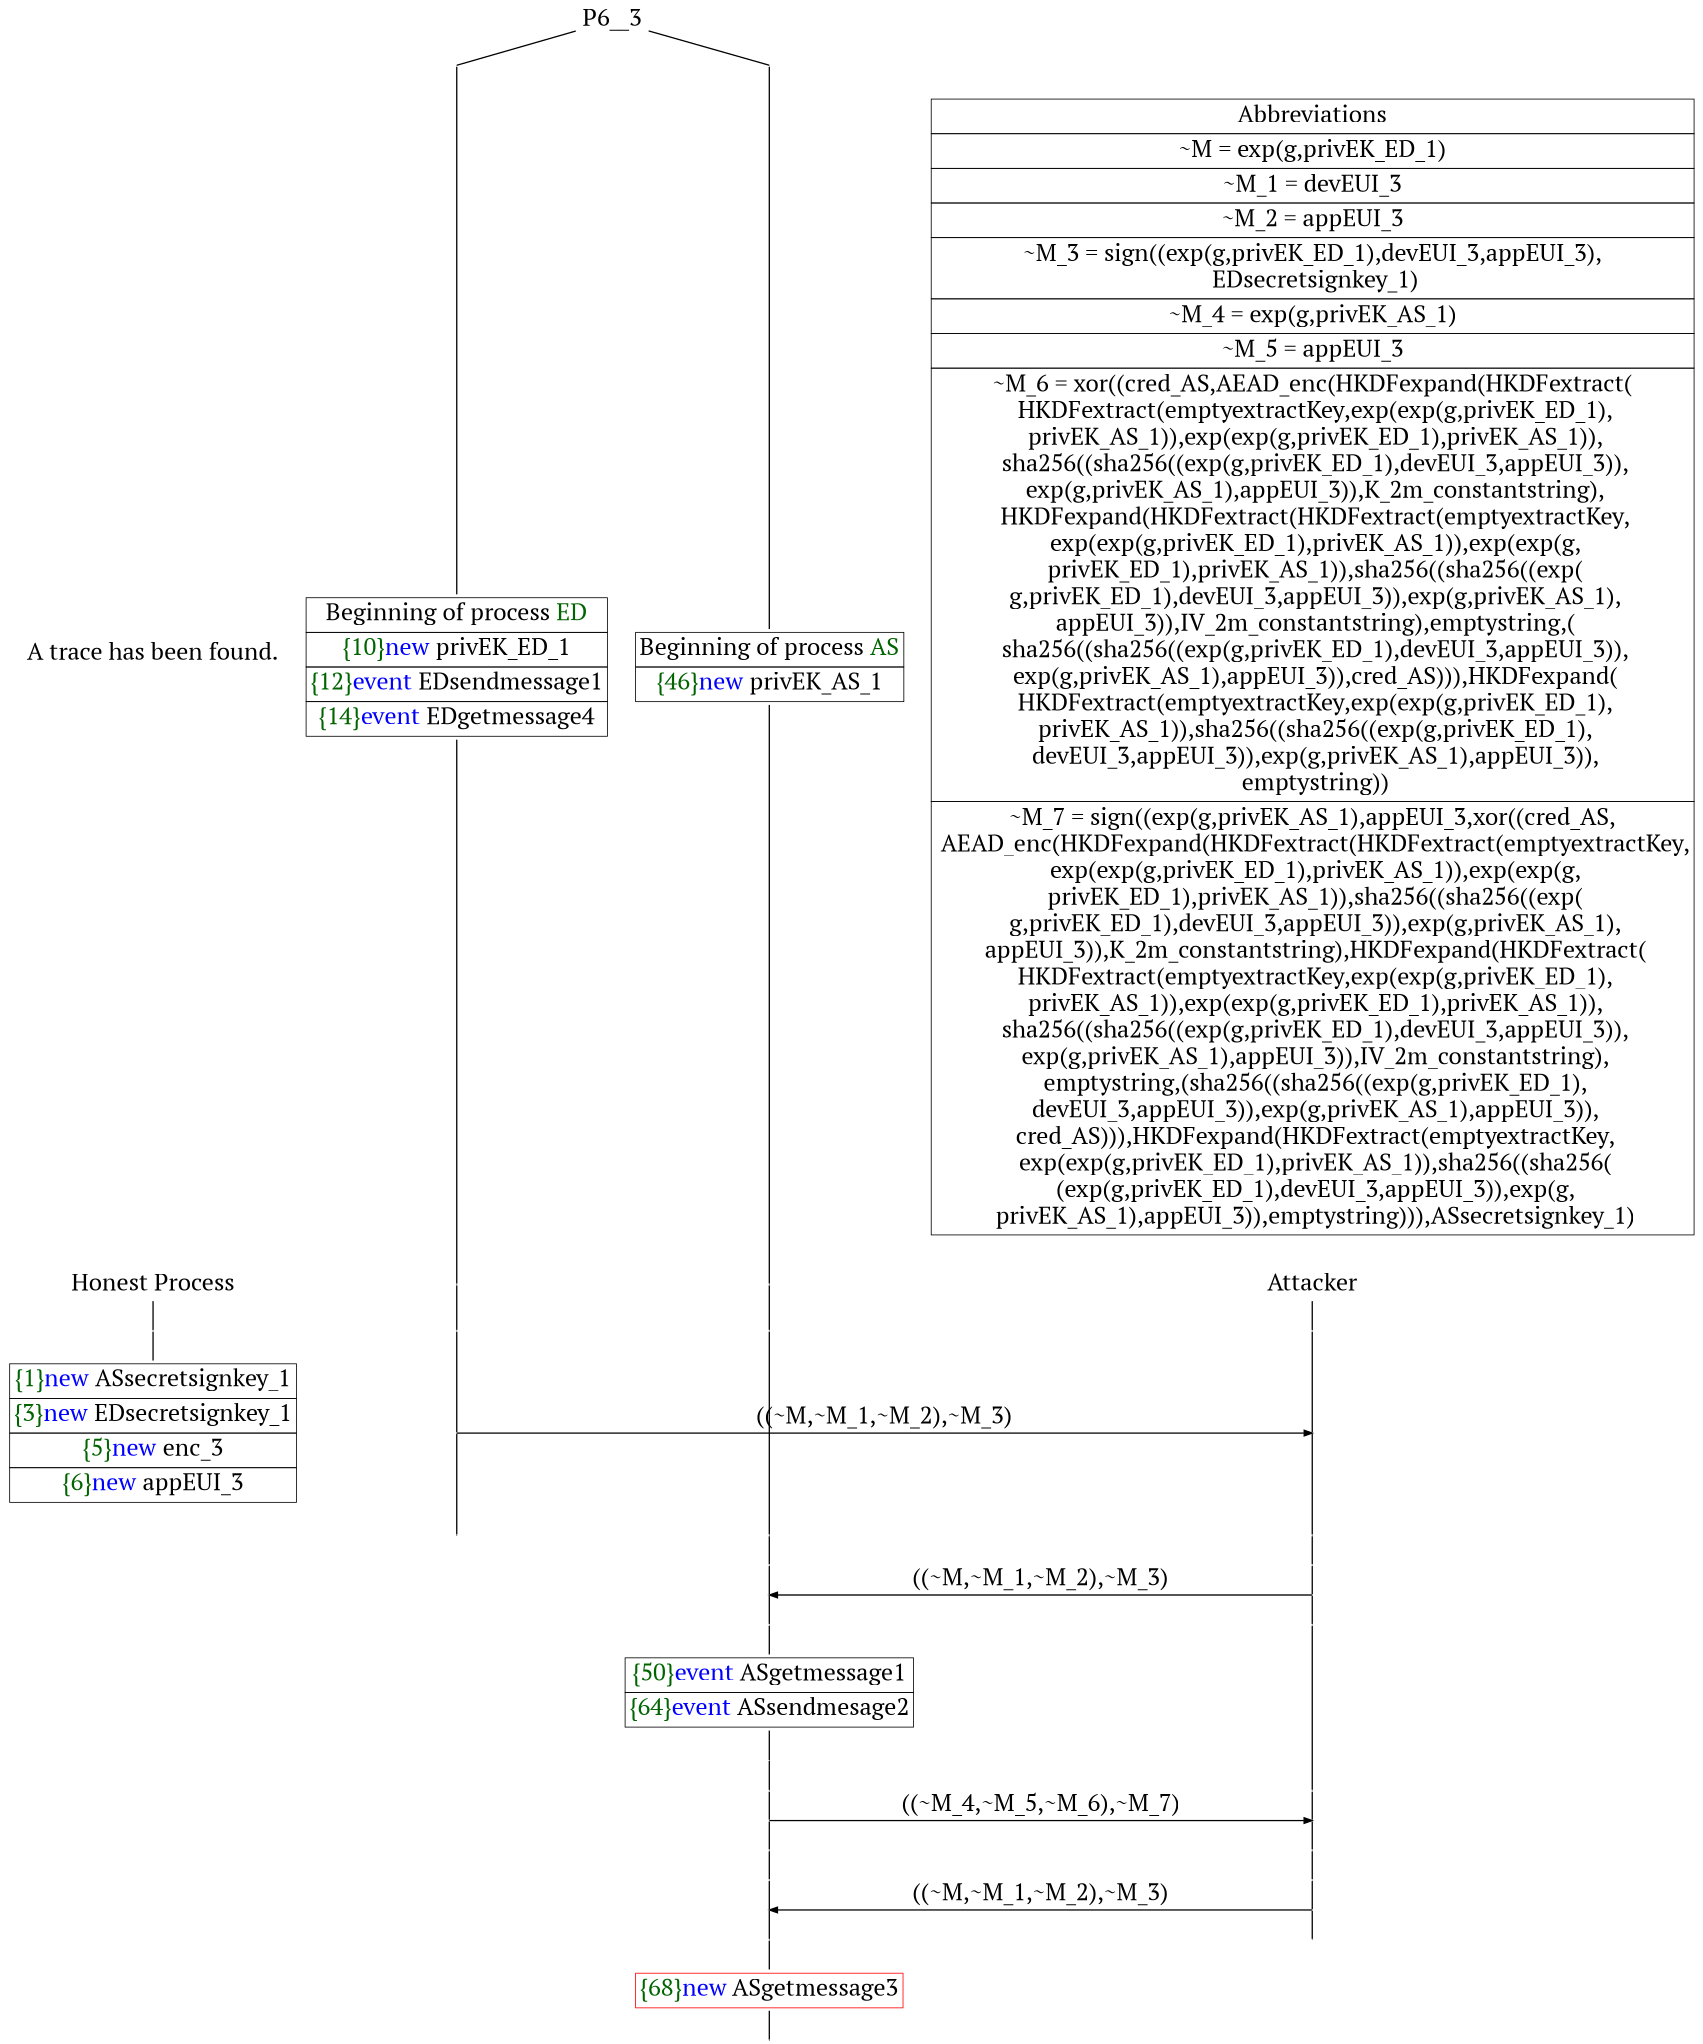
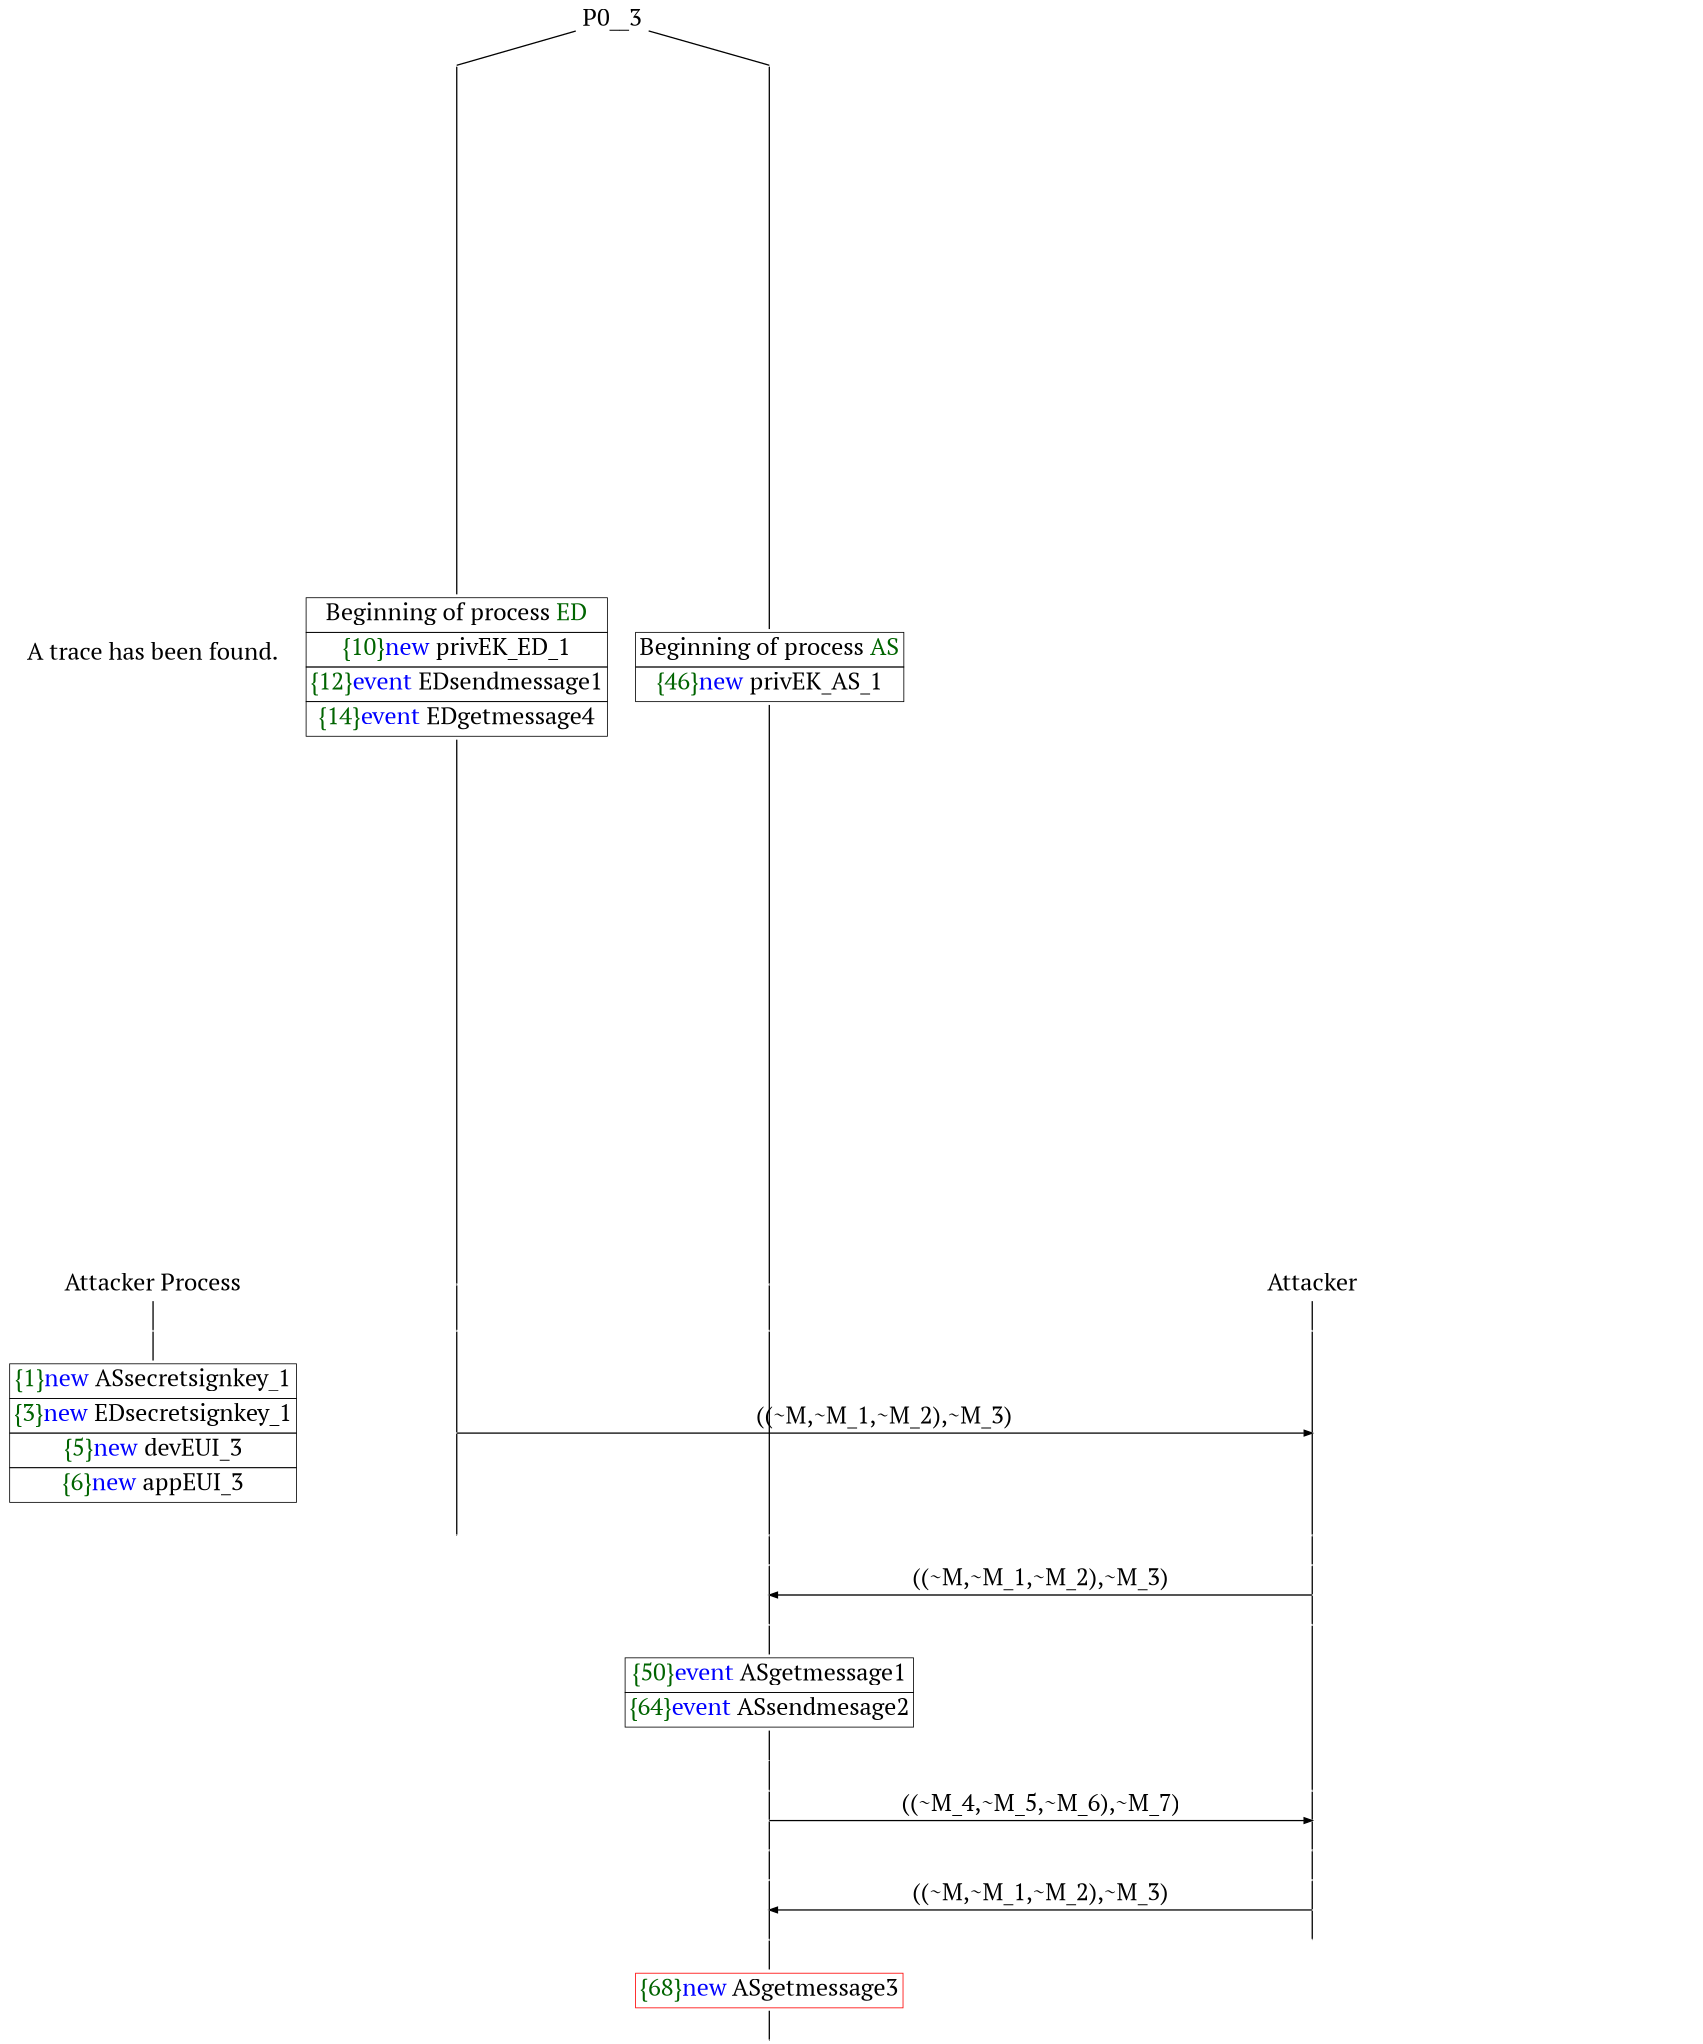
(612, 20) -> (612, 20)
(1312, 667) -> none
(153, 1284) -> (153, 1284)
(193, 1448) -> (193, 1448)
